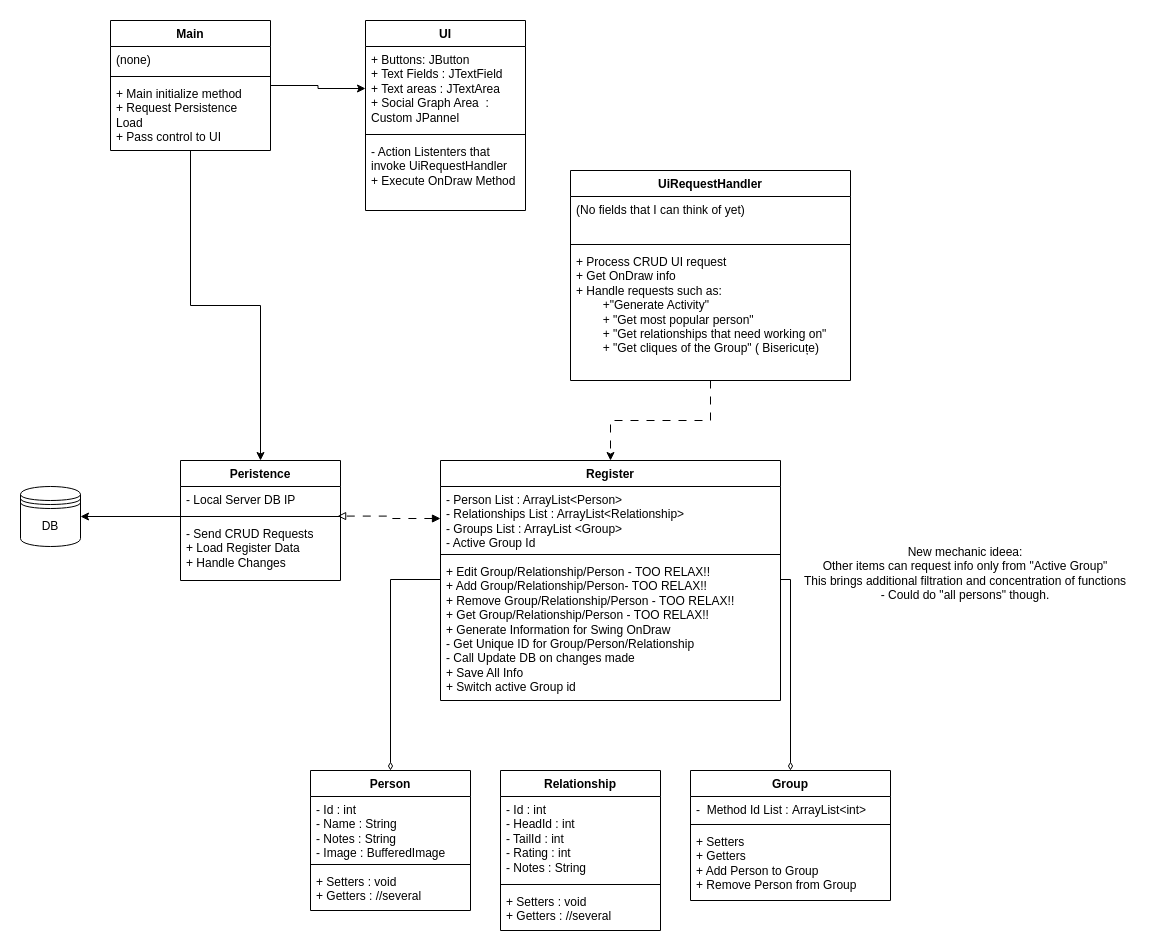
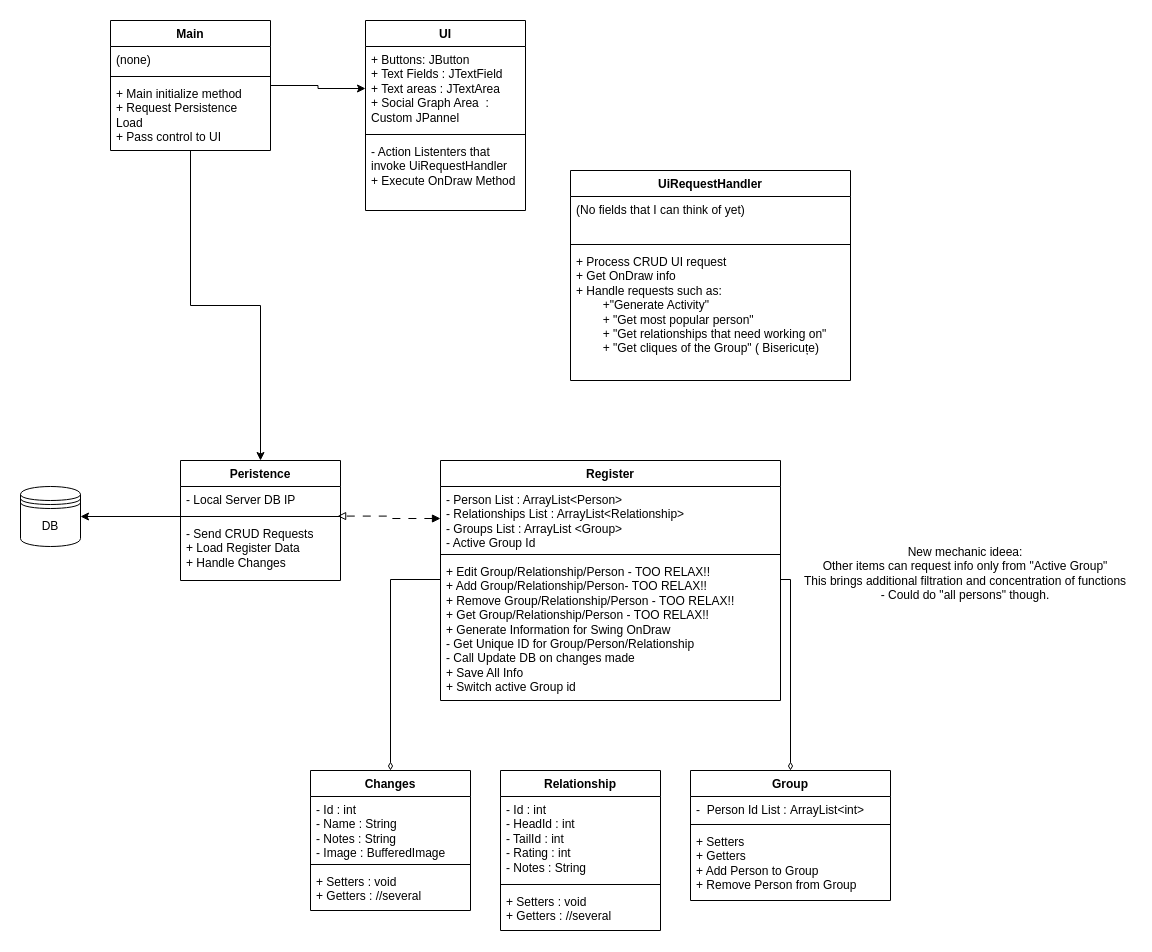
(664, 421) -> none
(391, 785) -> (391, 785)
(792, 818) -> (792, 818)
